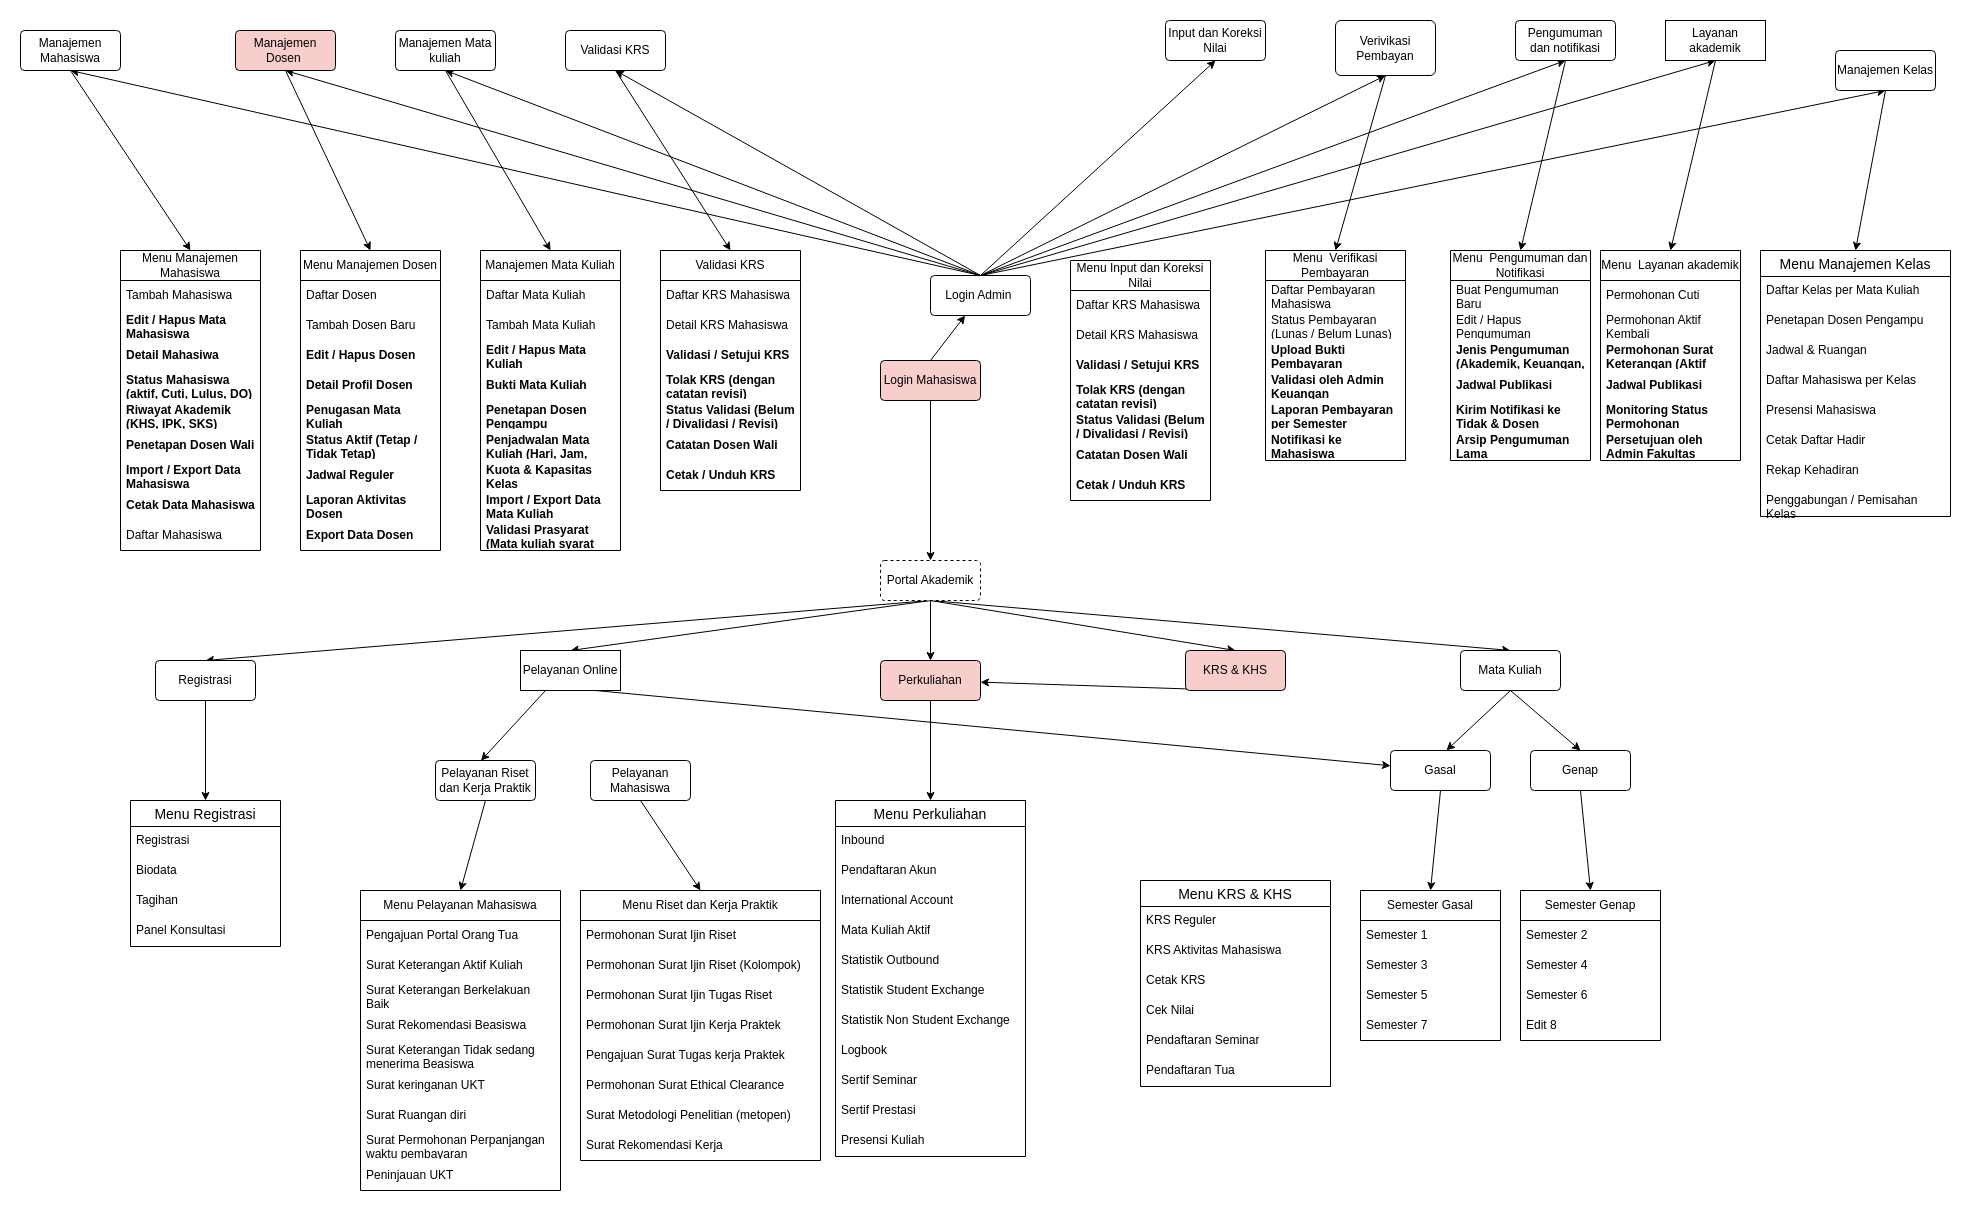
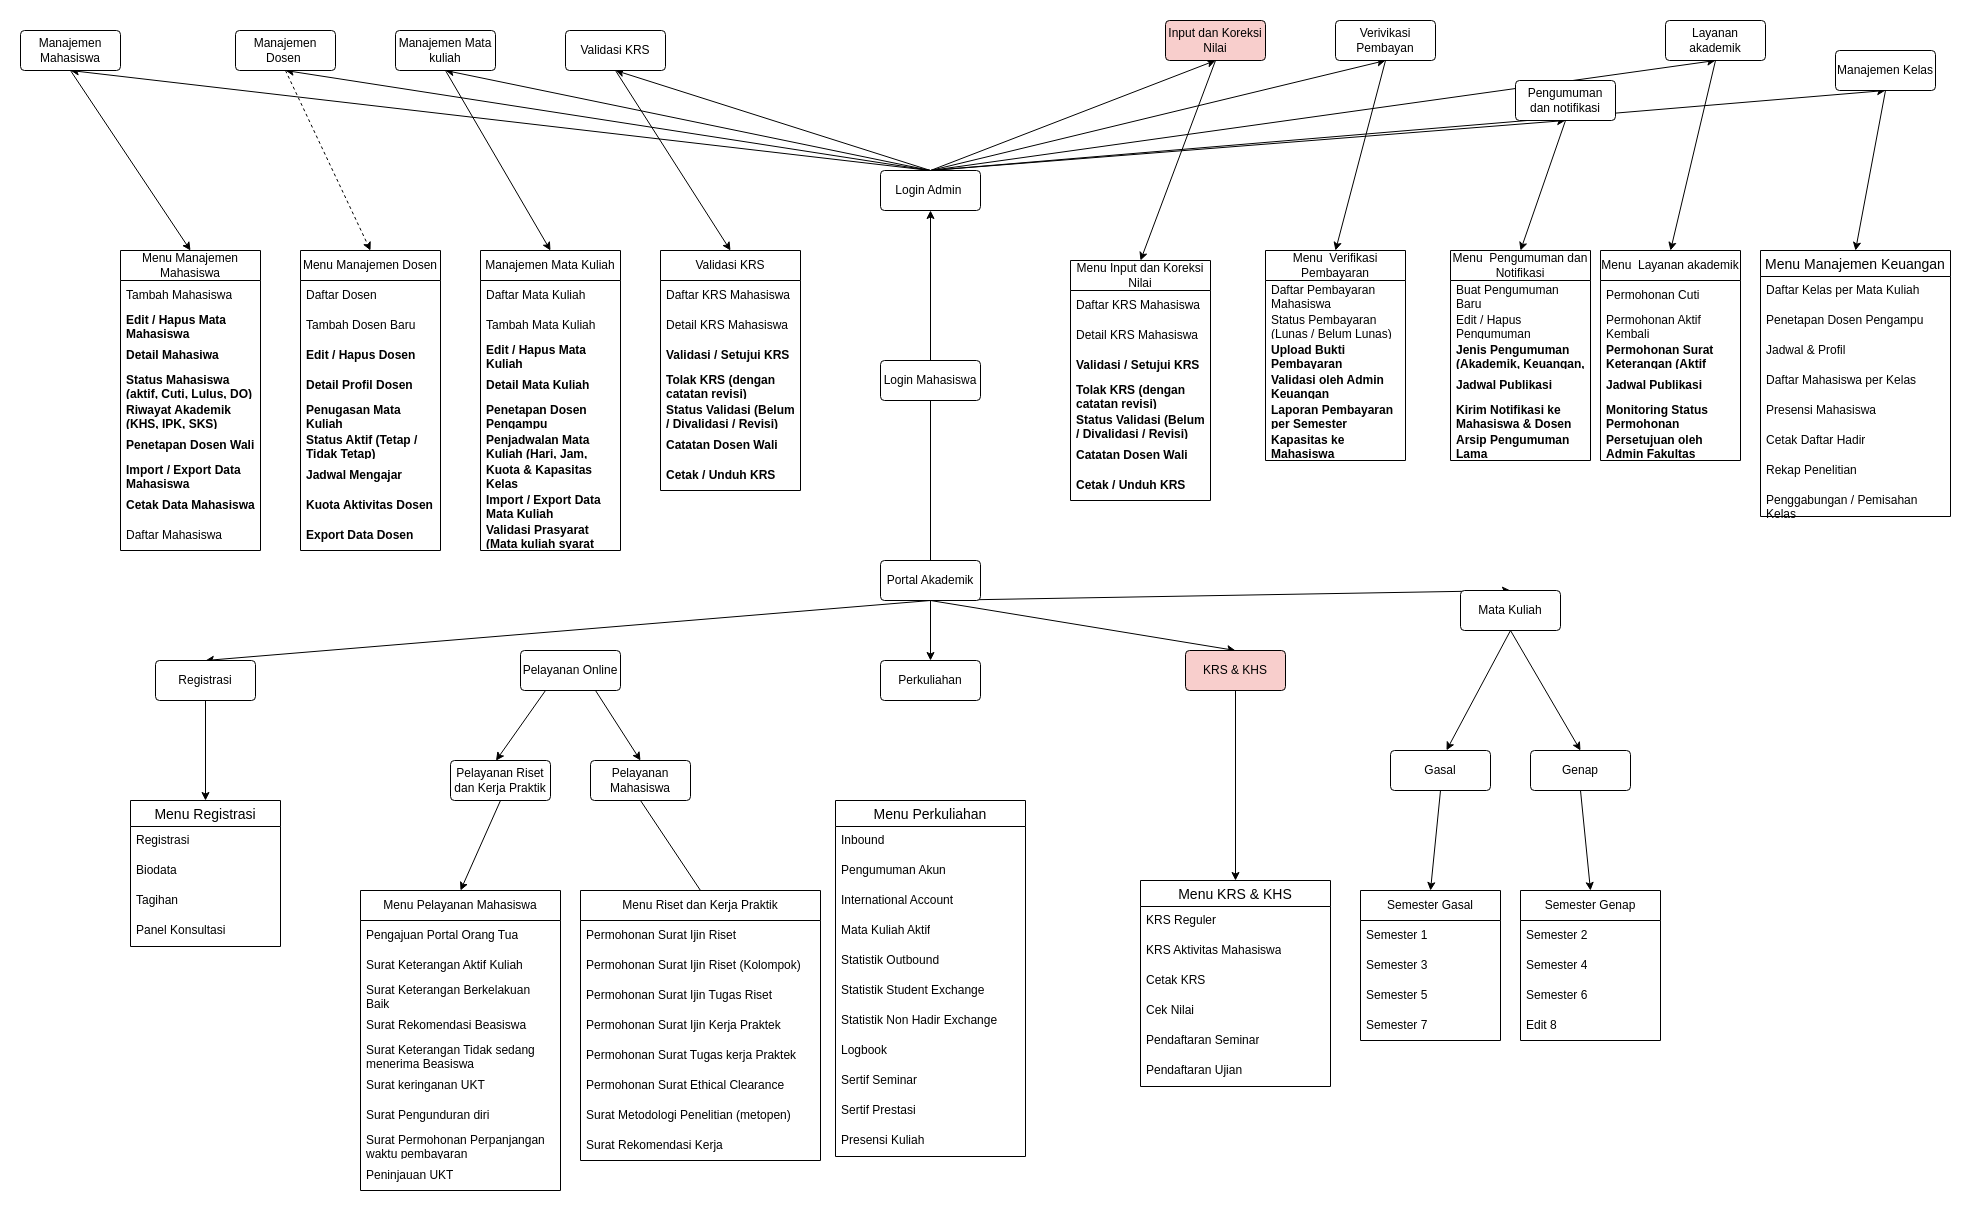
(1216, 41) -> (1216, 41)
(1566, 41) -> (1566, 101)
(1716, 41) -> (1716, 41)
(1386, 48) -> (1386, 41)
(286, 51) -> (286, 51)
none -> (1179, 157)
(327, 159) -> (327, 159)
(1855, 264) -> (1855, 264)
(981, 296) -> (931, 191)
(1816, 351) -> (1809, 351)
(931, 381) -> (931, 381)
(536, 386) -> (538, 386)
(1522, 416) -> (1522, 416)
(1337, 446) -> (1337, 446)
(1814, 471) -> (1814, 471)
(349, 476) -> (354, 476)
(372, 506) -> (371, 506)
(931, 552) -> (931, 556)
(931, 581) -> (931, 581)
(750, 626) -> none
(571, 671) -> (571, 671)
(1511, 671) -> (1511, 611)
(931, 681) -> (931, 681)
(1087, 686) -> (1236, 782)
(990, 728) -> (616, 723)
(931, 747) -> none
(486, 781) -> (501, 781)
(894, 871) -> (890, 871)
(696, 884) -> (698, 886)
(932, 1028) -> (926, 1021)
(698, 1056) -> (701, 1056)
(1195, 1071) -> (1201, 1071)
(421, 1116) -> (434, 1116)
